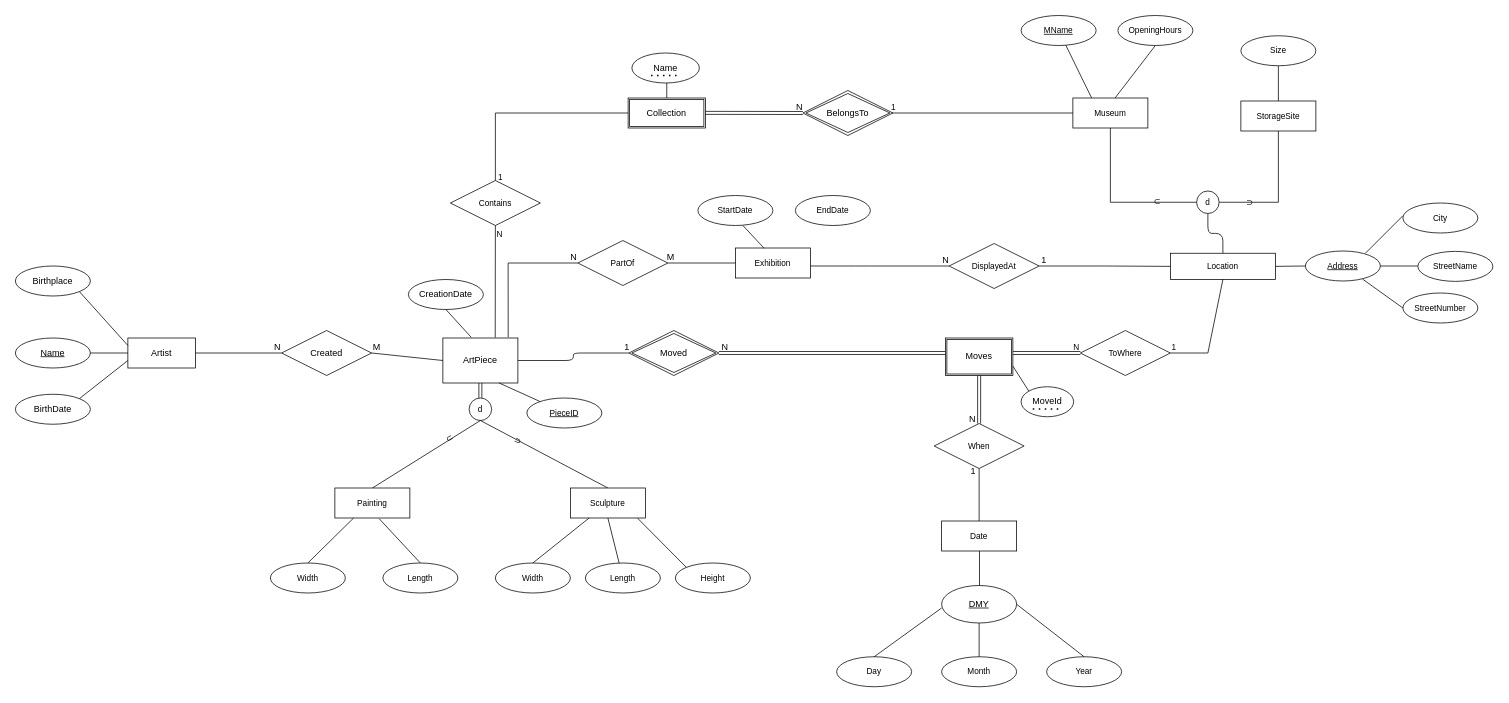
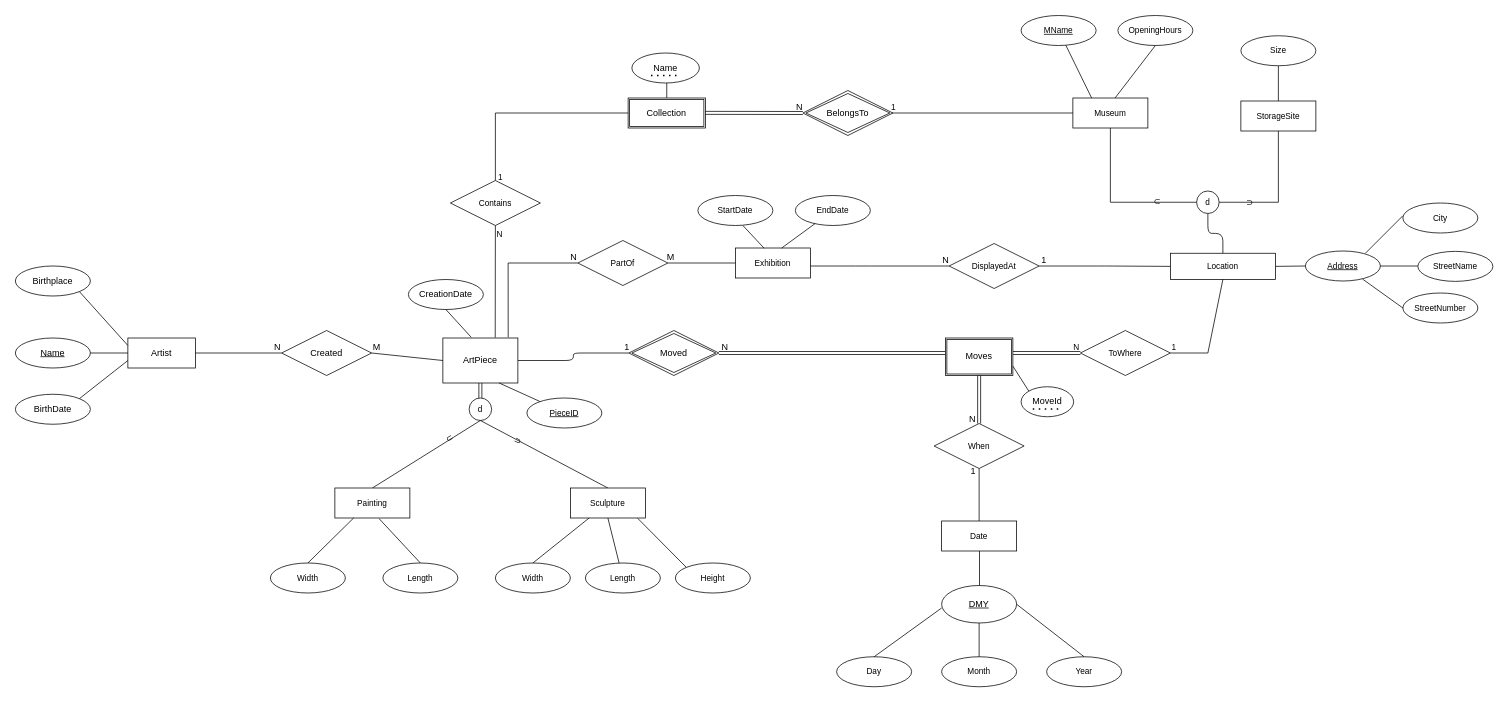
none -> (799, 235)
